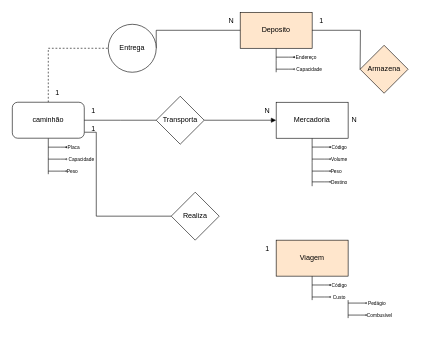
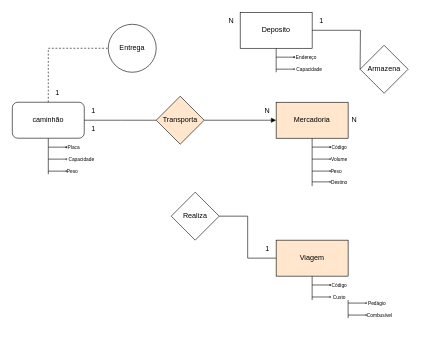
(189, 30) -> none
(276, 30) -> (276, 30)
(384, 69) -> (384, 69)
(180, 120) -> (180, 120)
(312, 120) -> (312, 120)
(96, 205) -> none
none -> (248, 237)
